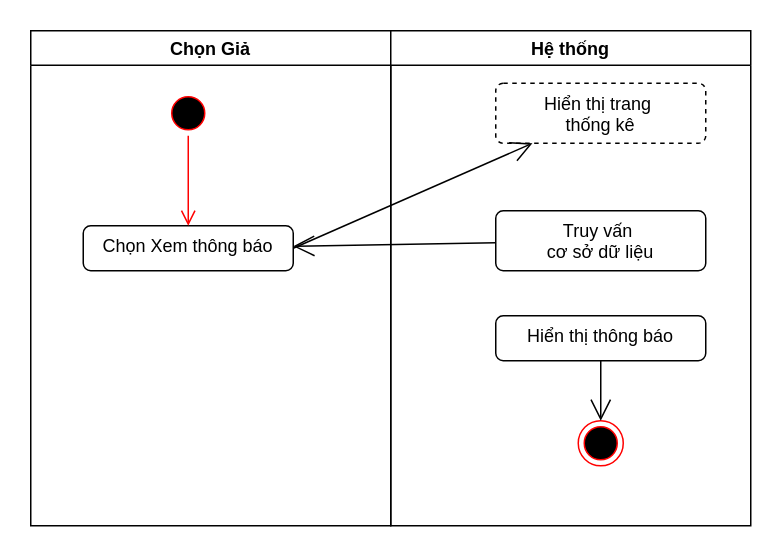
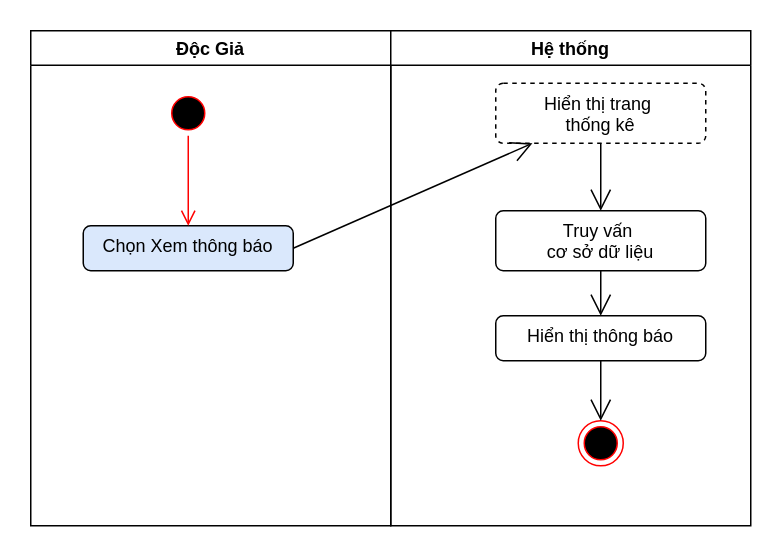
(210, 49) -> (210, 49)
none -> (601, 175)
(400, 244) -> (601, 291)
(188, 248) -> (188, 248)
